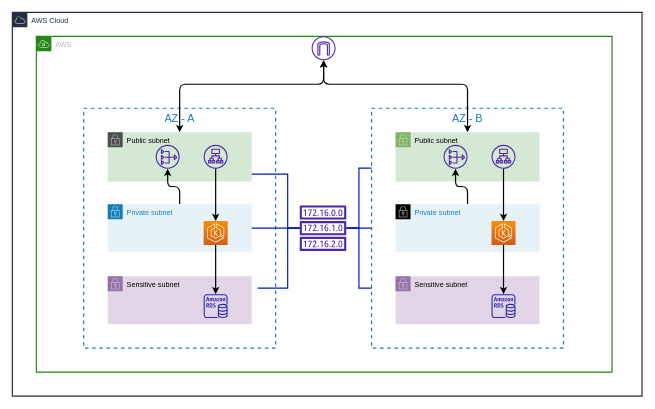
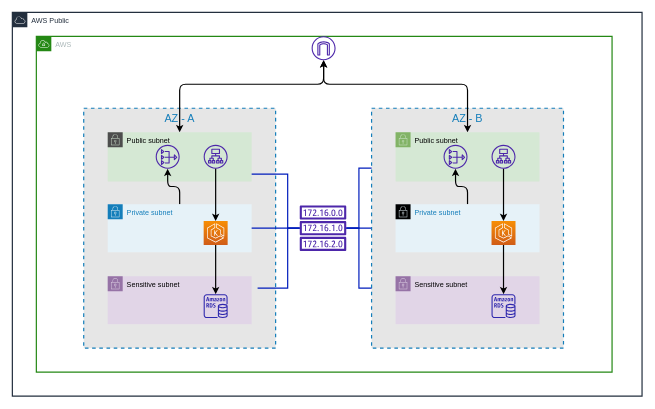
(48, 21) -> (49, 21)
(179, 119) -> (179, 119)
(467, 119) -> (467, 119)
